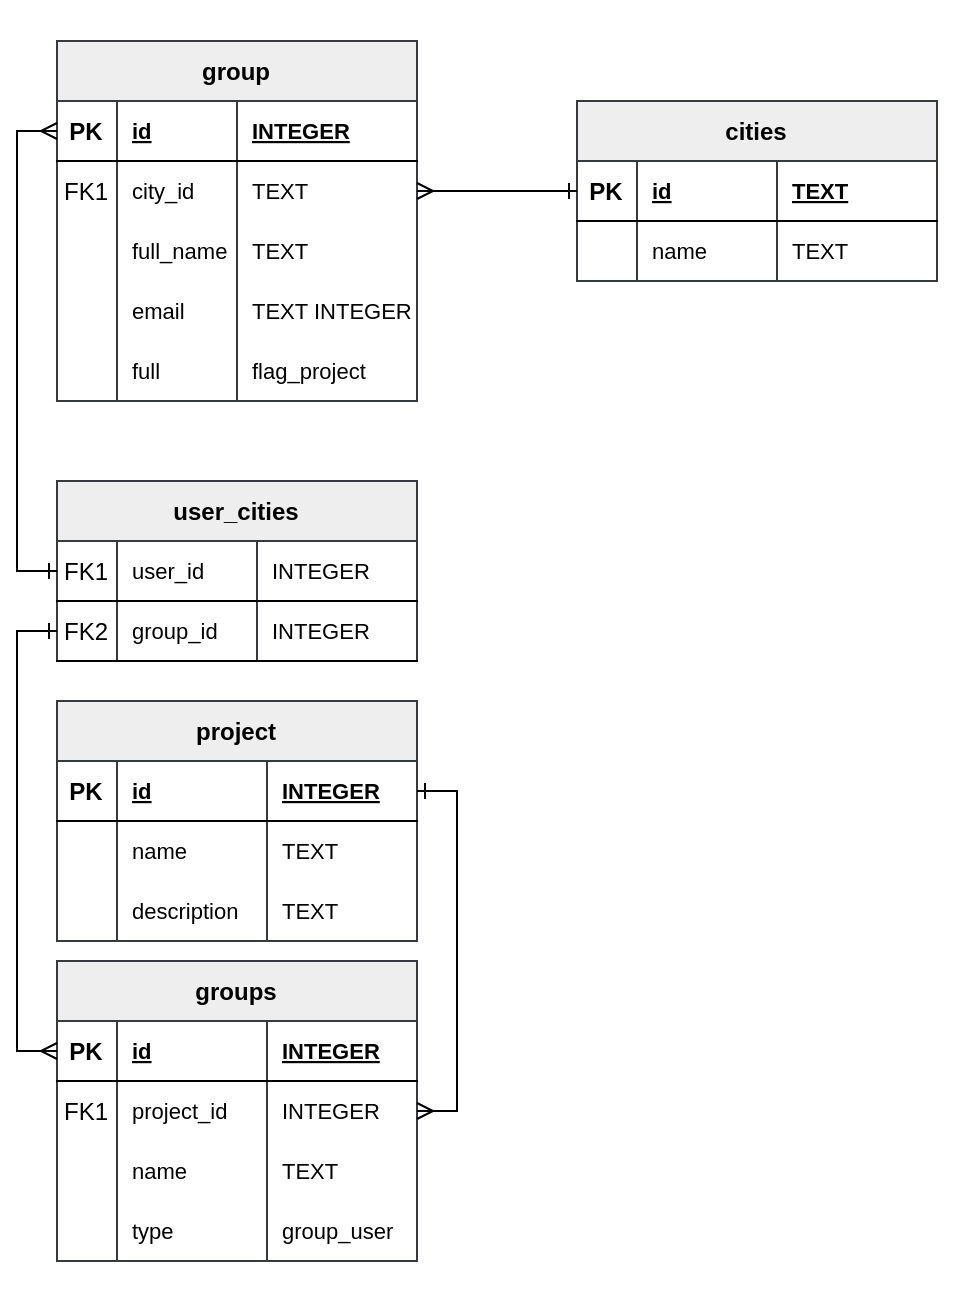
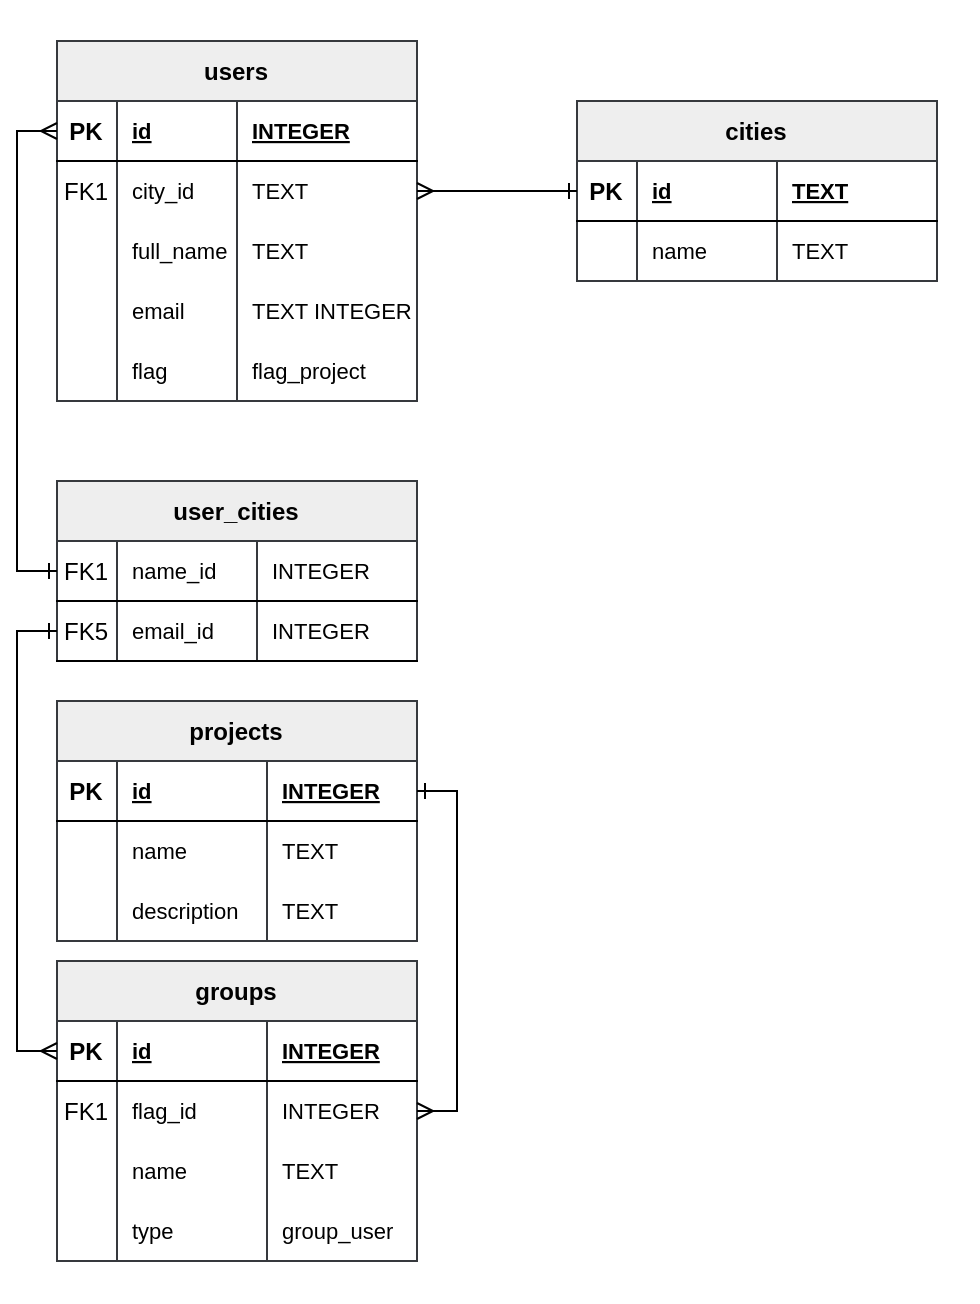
(236, 72) -> (236, 72)
(151, 372) -> (154, 372)
(172, 572) -> (172, 572)
(86, 632) -> (86, 632)
(178, 632) -> (173, 632)
(236, 732) -> (236, 732)
(191, 1112) -> (169, 1112)
